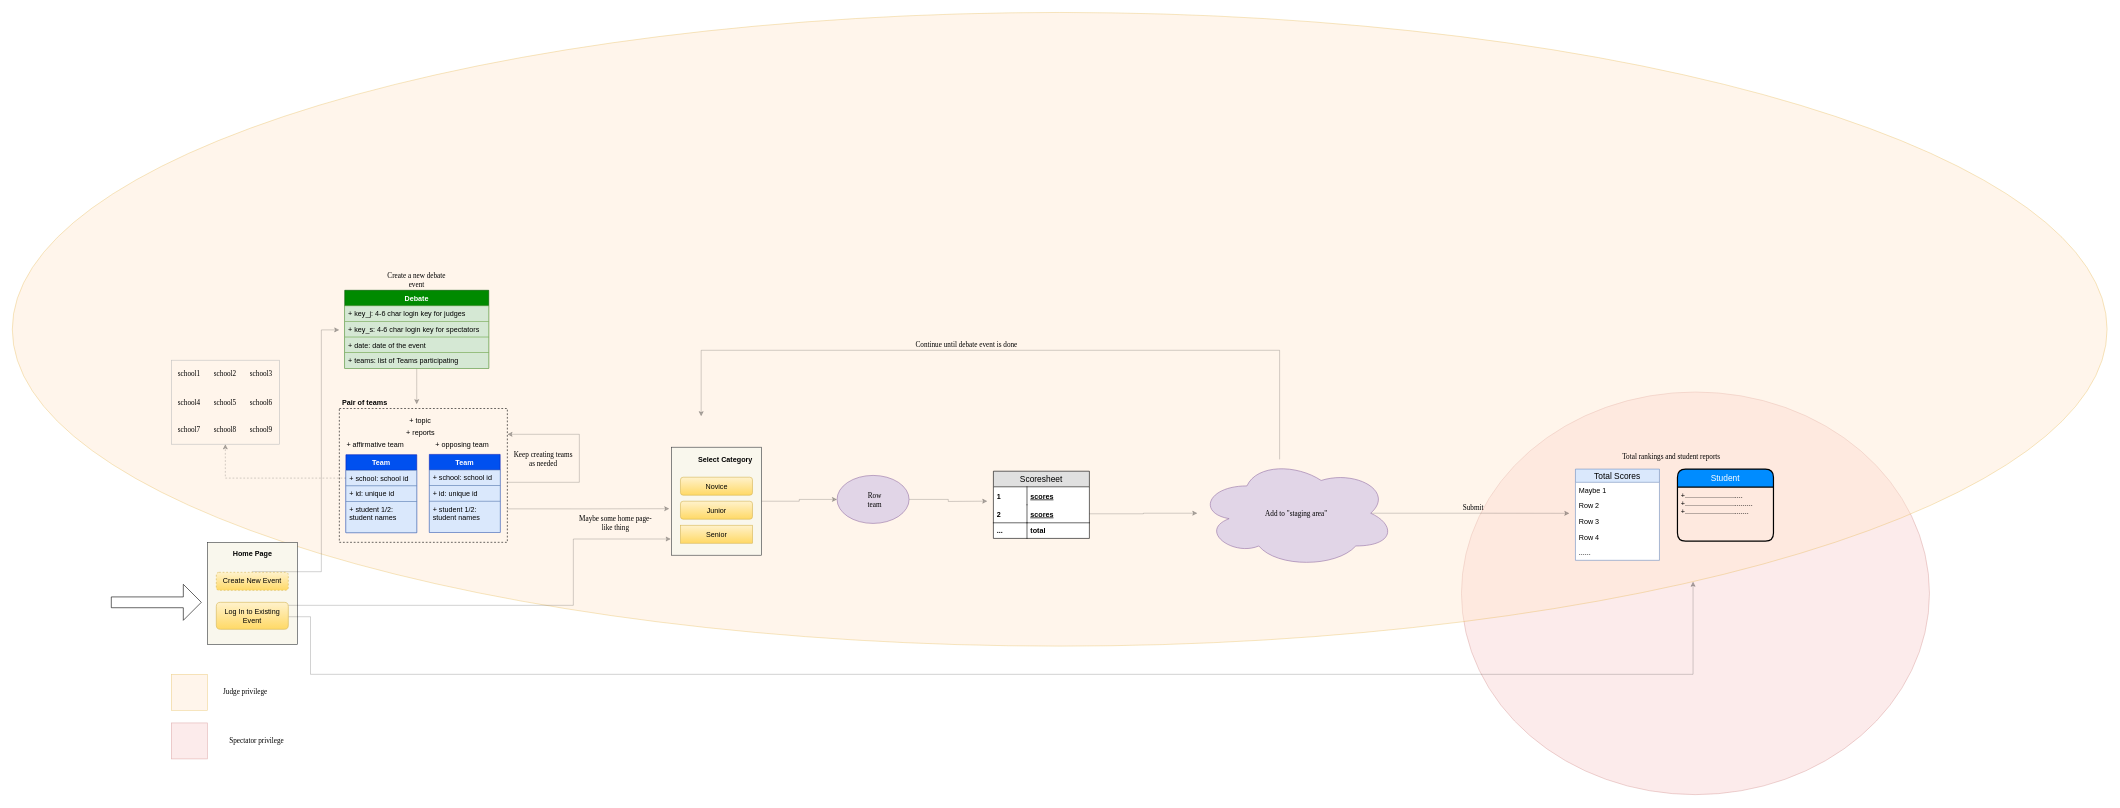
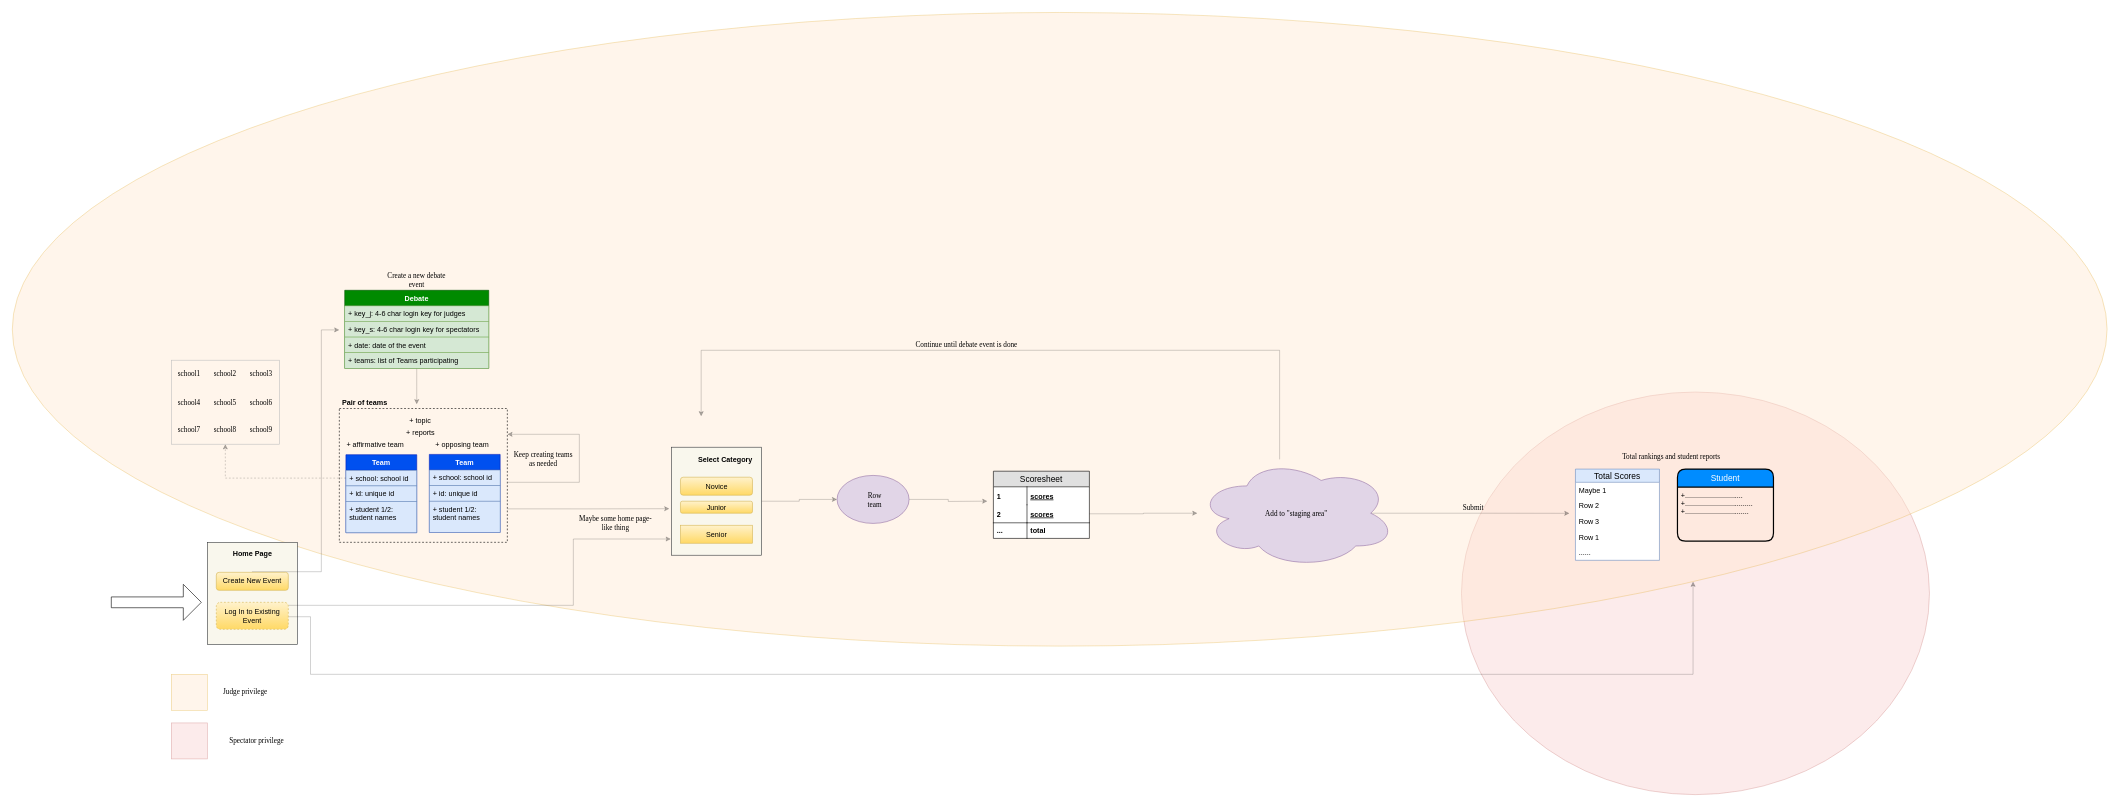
(716, 510) -> (716, 507)
(1588, 537) -> (1588, 537)
(252, 581) -> (252, 581)
(252, 616) -> (252, 616)
